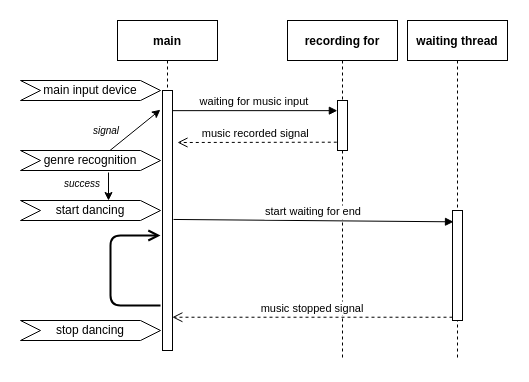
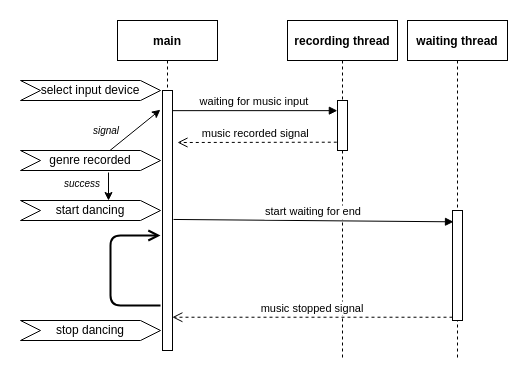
(342, 41) -> (342, 41)
(91, 91) -> (91, 91)
(91, 161) -> (91, 161)
